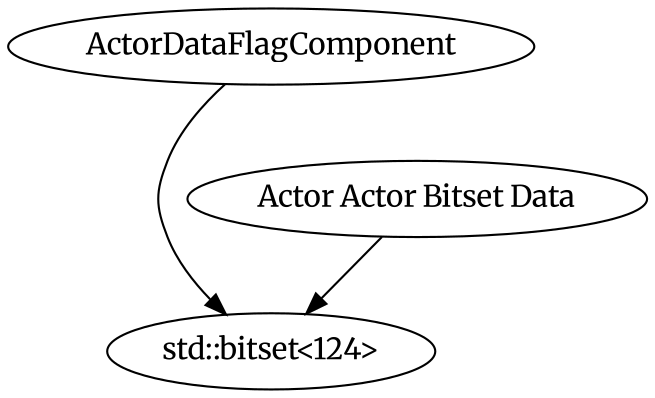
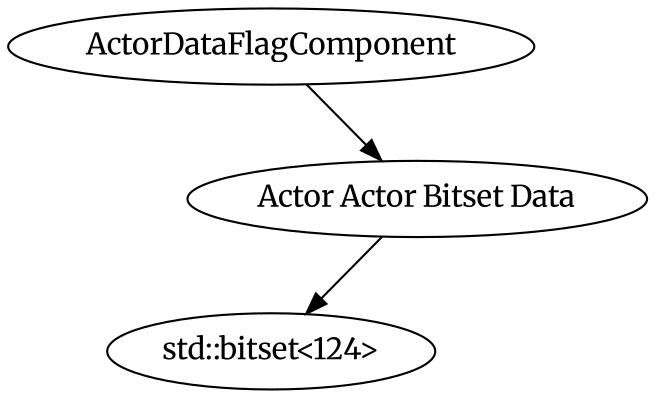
(159, 189) -> (336, 115)
